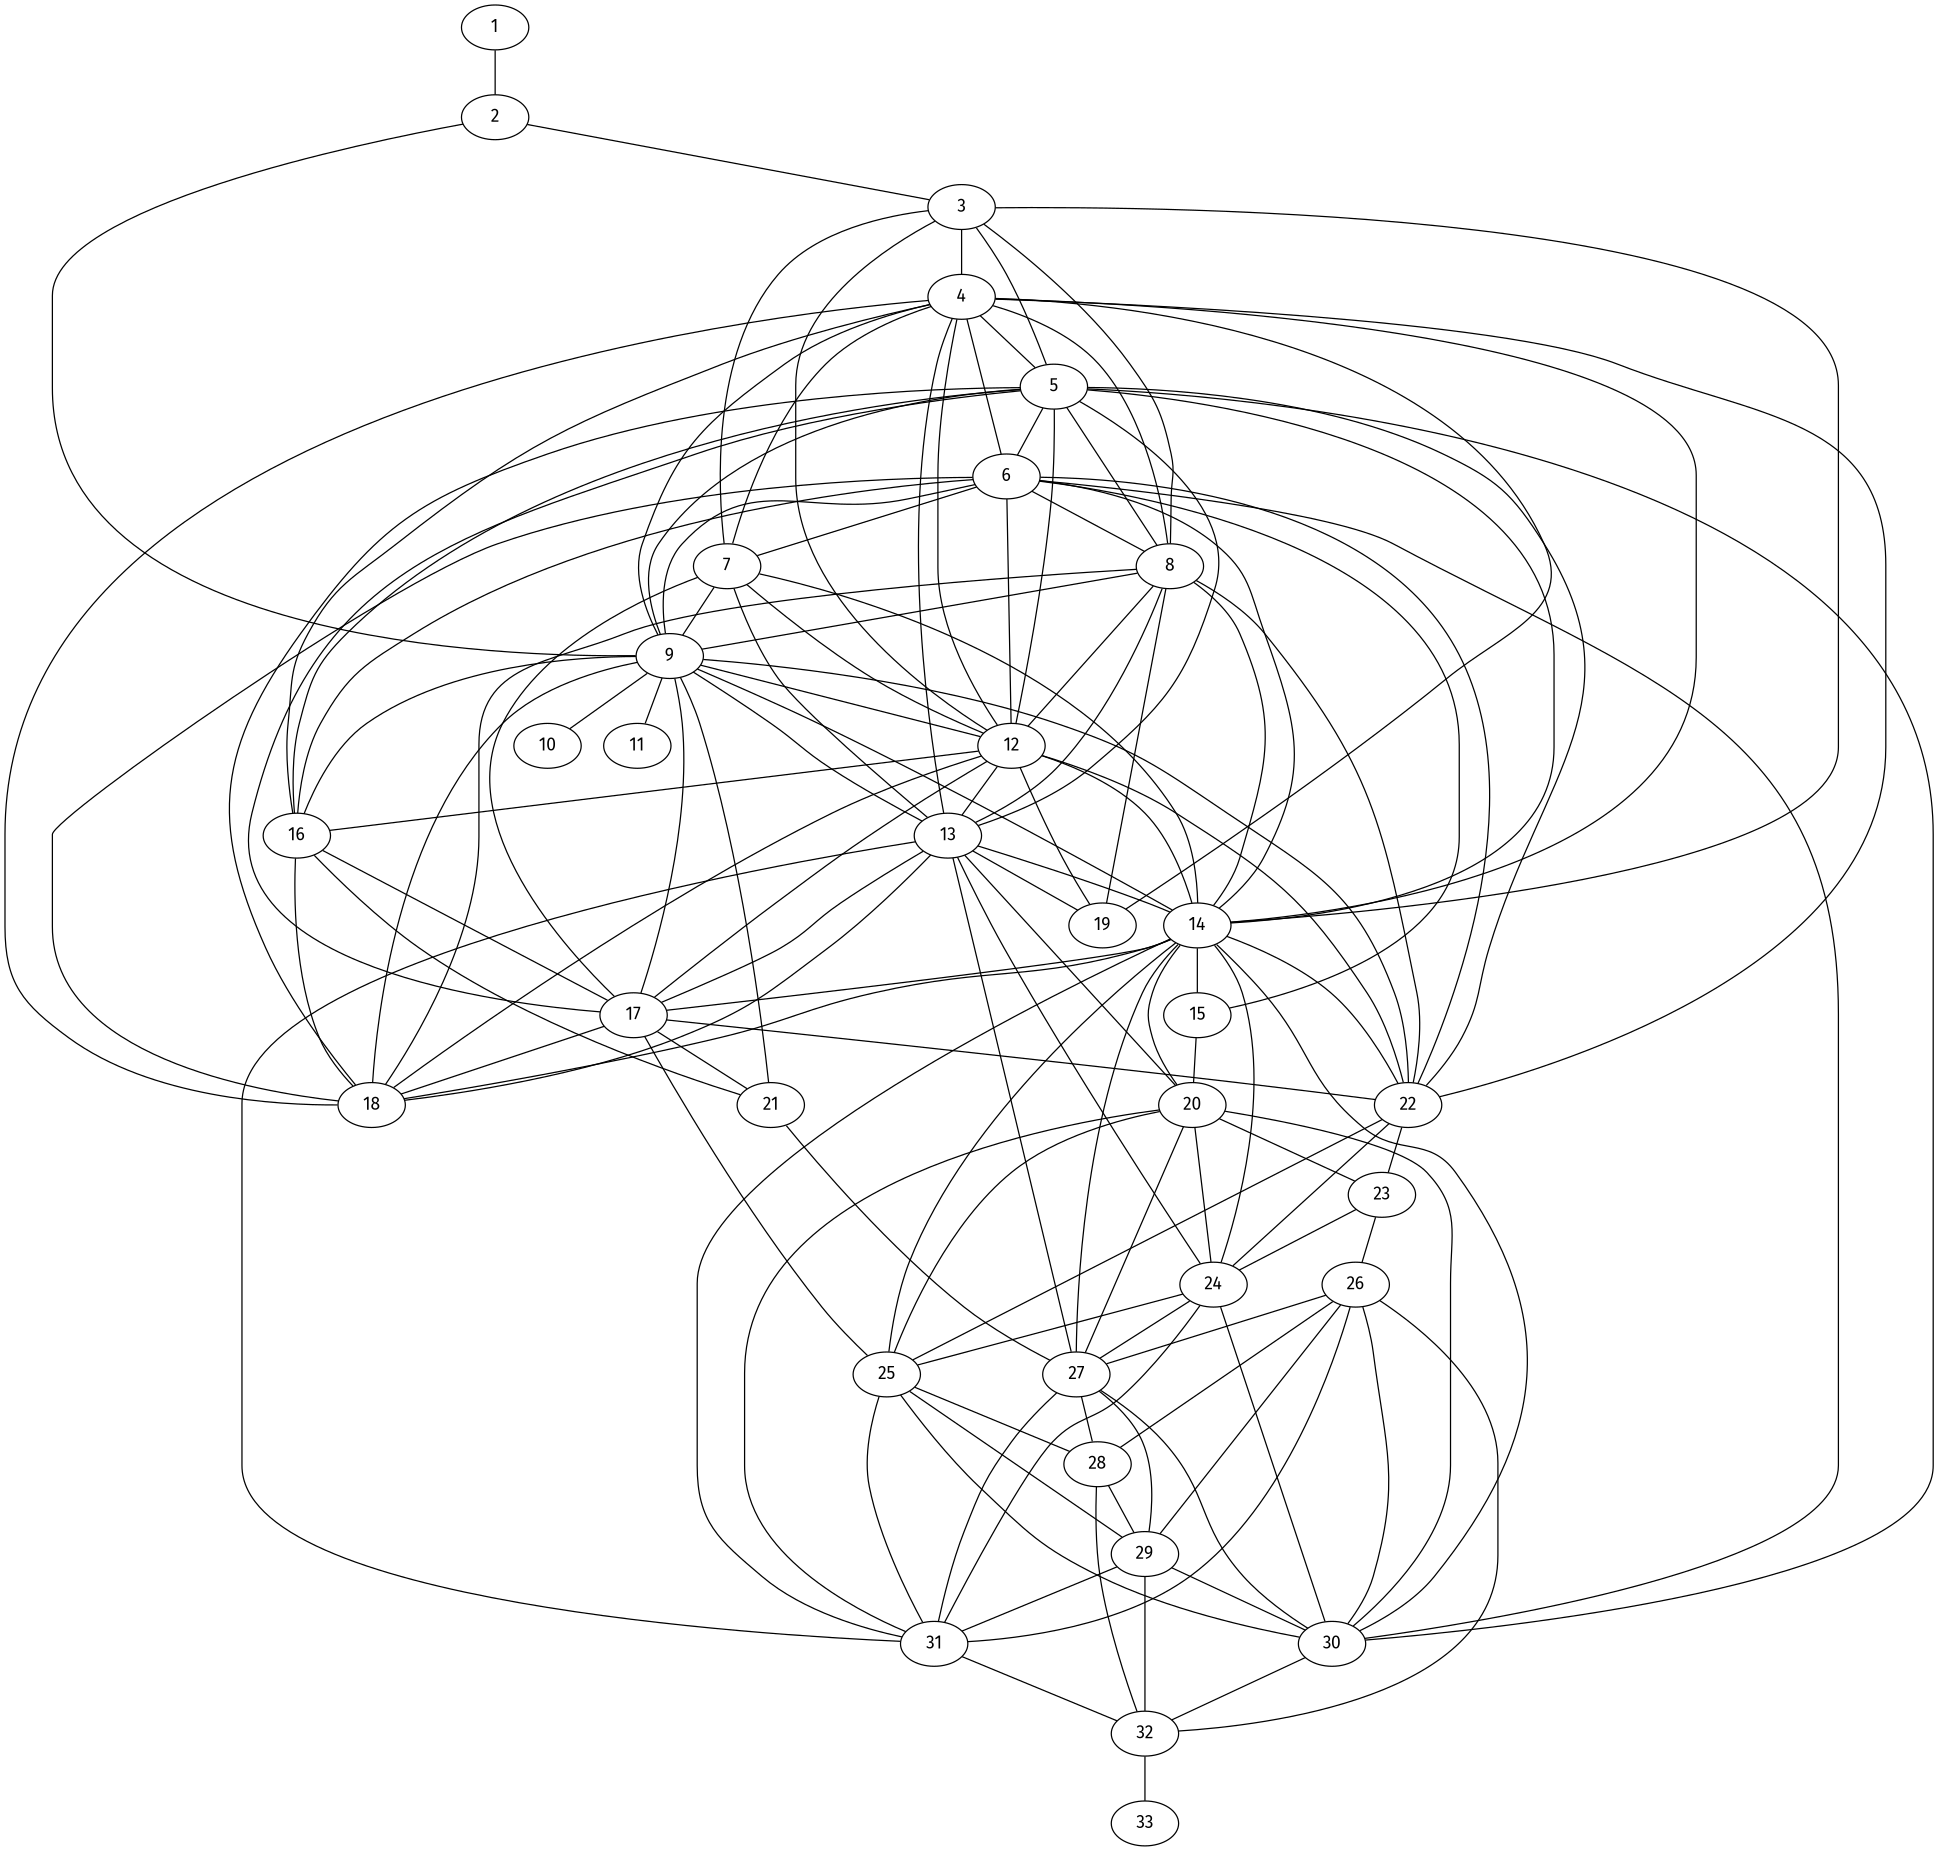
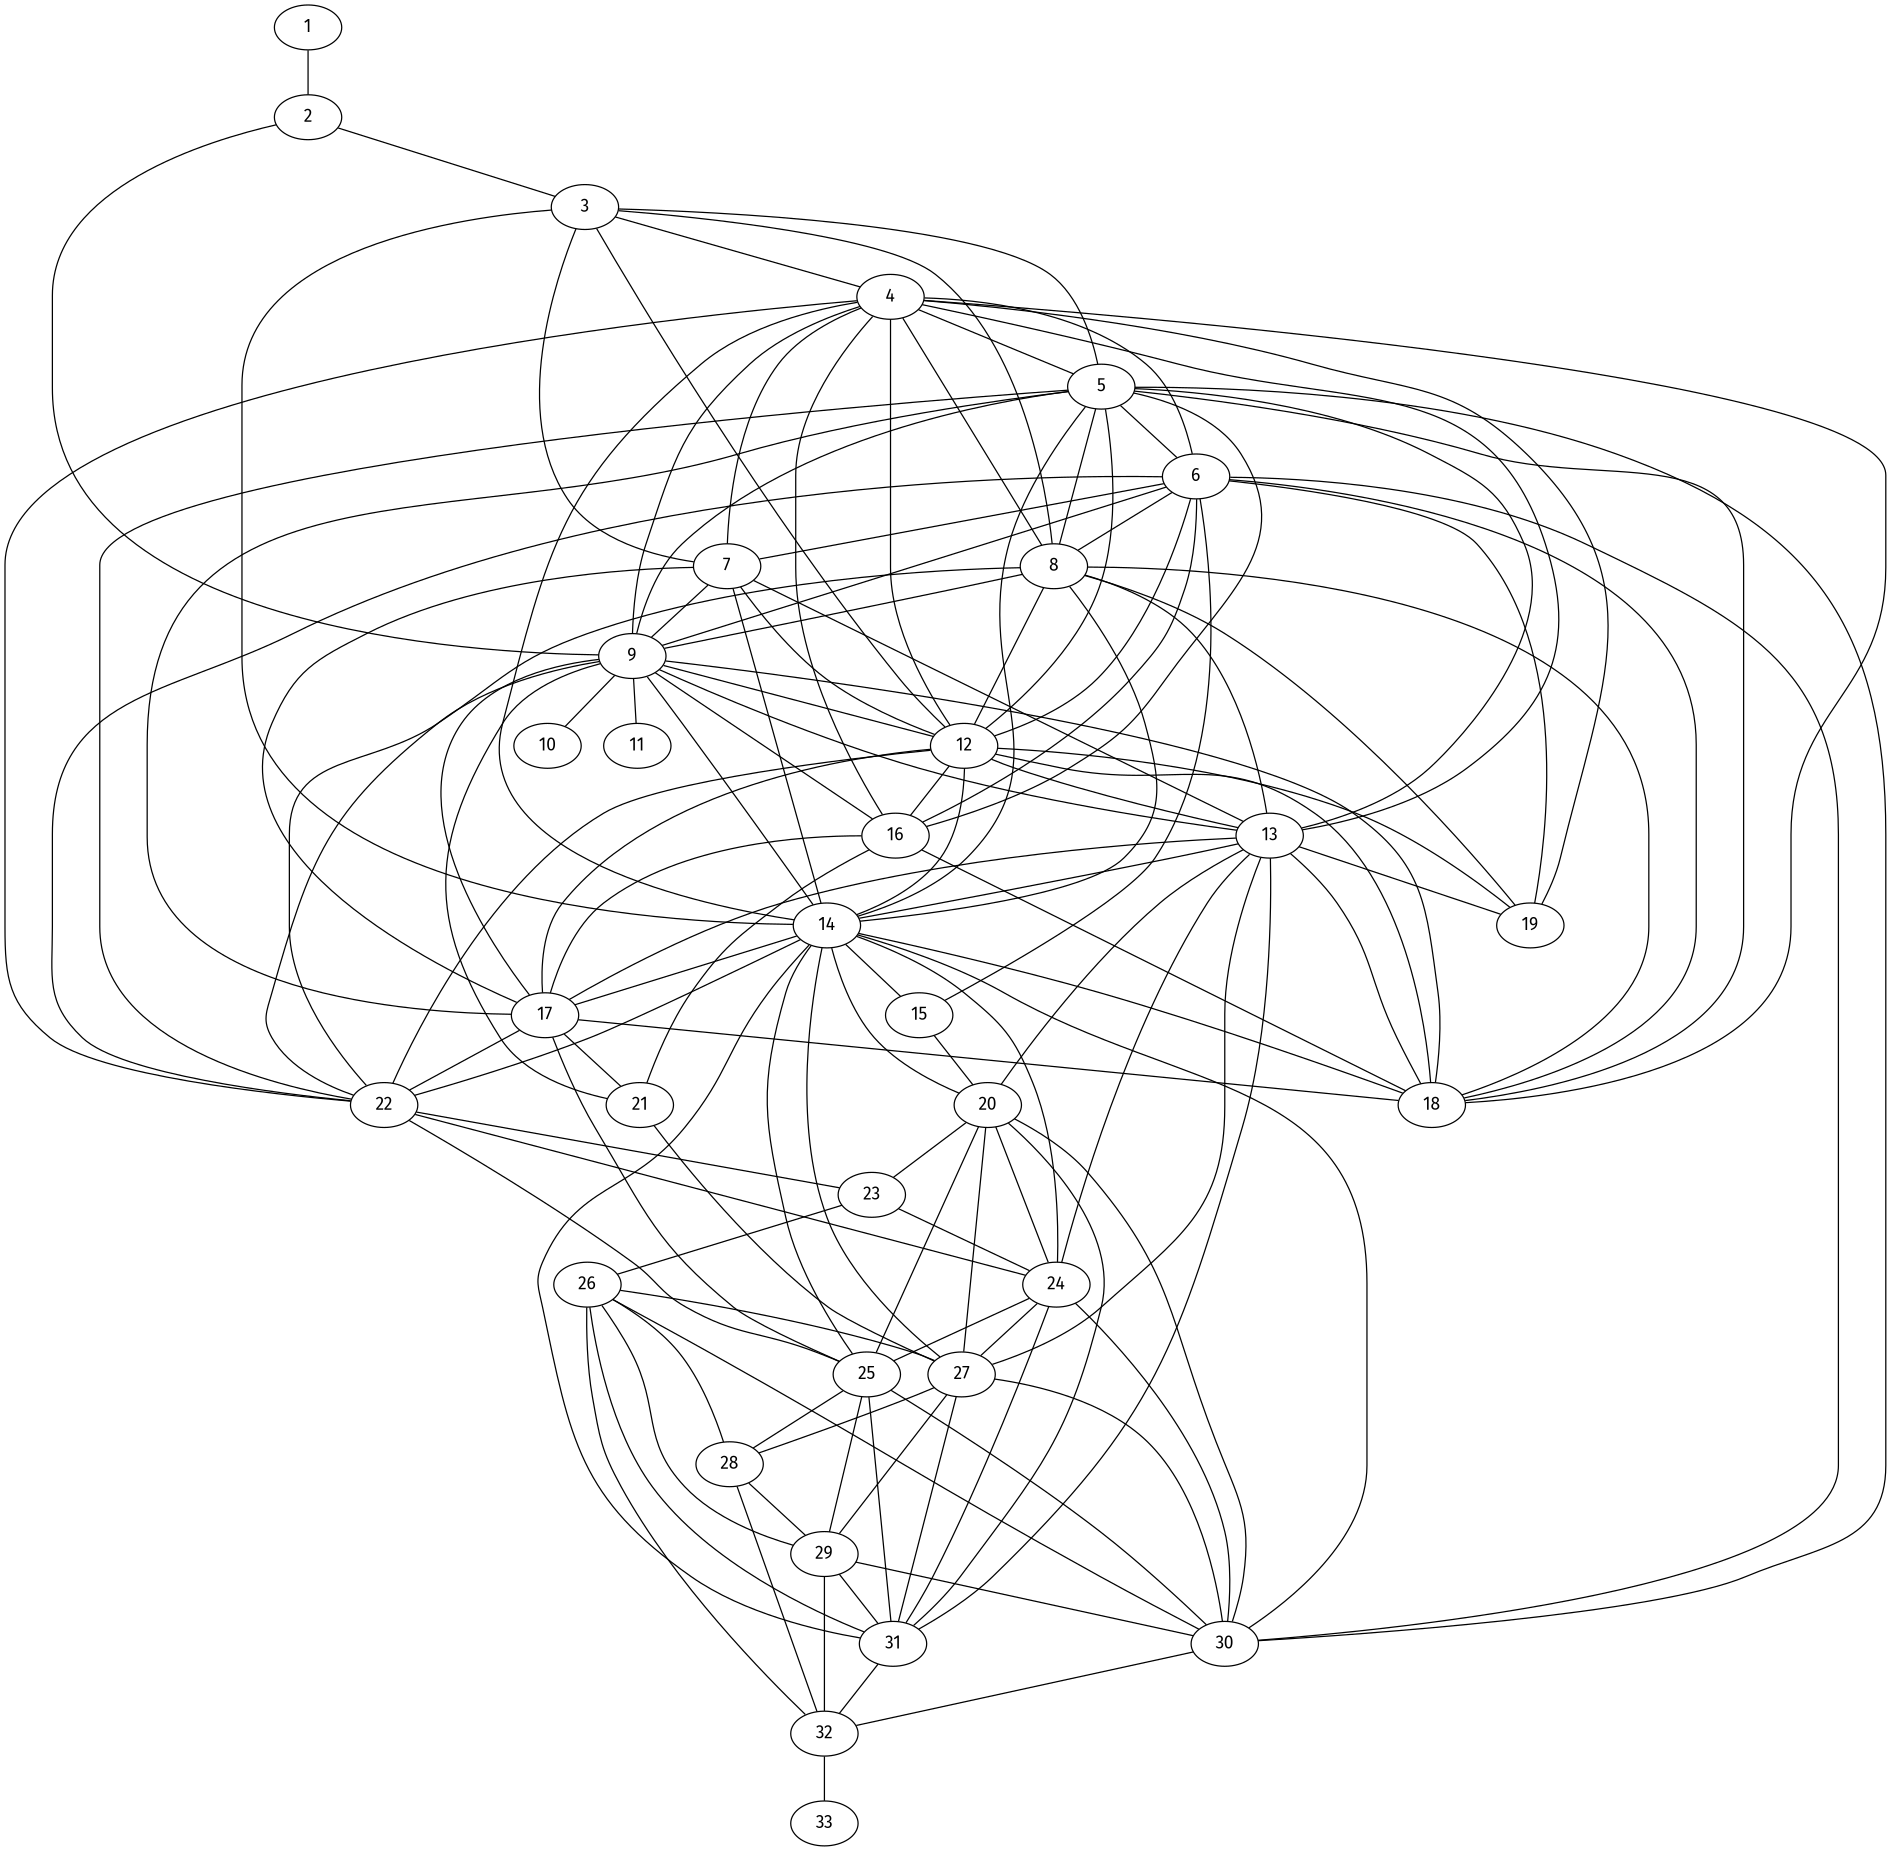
(1257, 609) -> (1509, 592)
